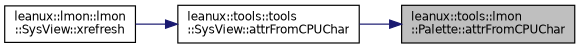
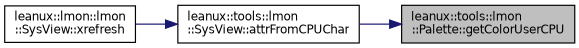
(269, 24) -> (269, 24)
(488, 24) -> (488, 24)
